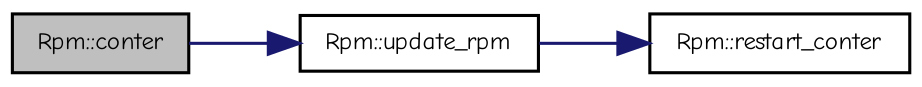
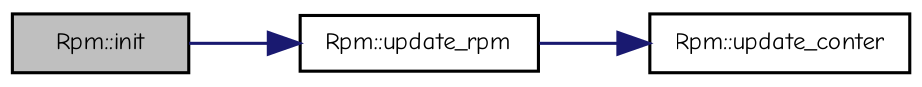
(101, 43) -> (101, 43)
(780, 43) -> (780, 43)
